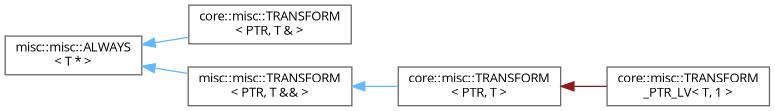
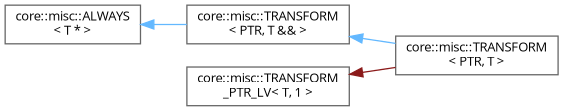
(270, 24) -> none
(73, 55) -> (73, 24)
(270, 86) -> (268, 24)
(591, 86) -> (379, 70)
